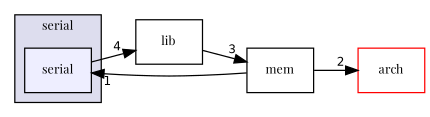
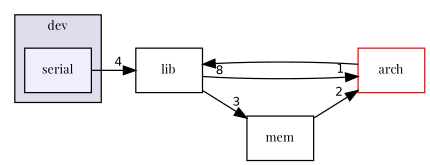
(58, 27) -> (58, 27)
none -> (287, 62)
(175, 76) -> none
none -> (274, 79)
